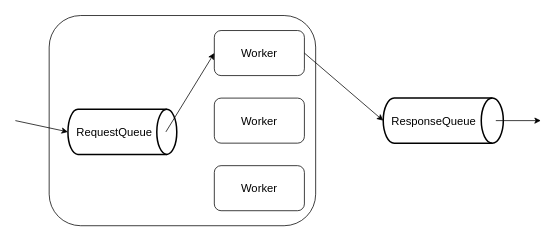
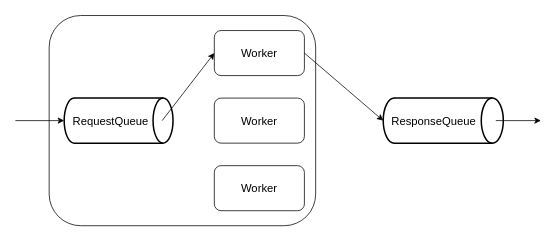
(122, 132) -> (119, 120)
